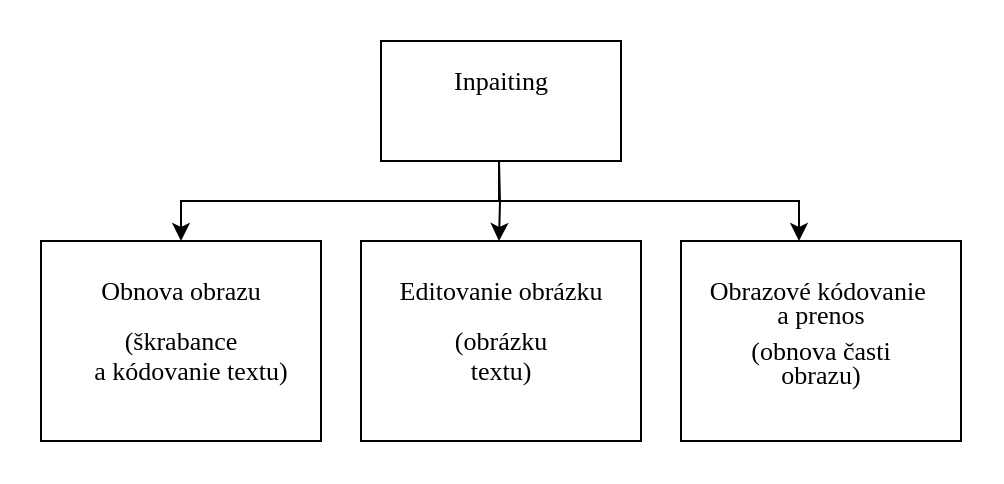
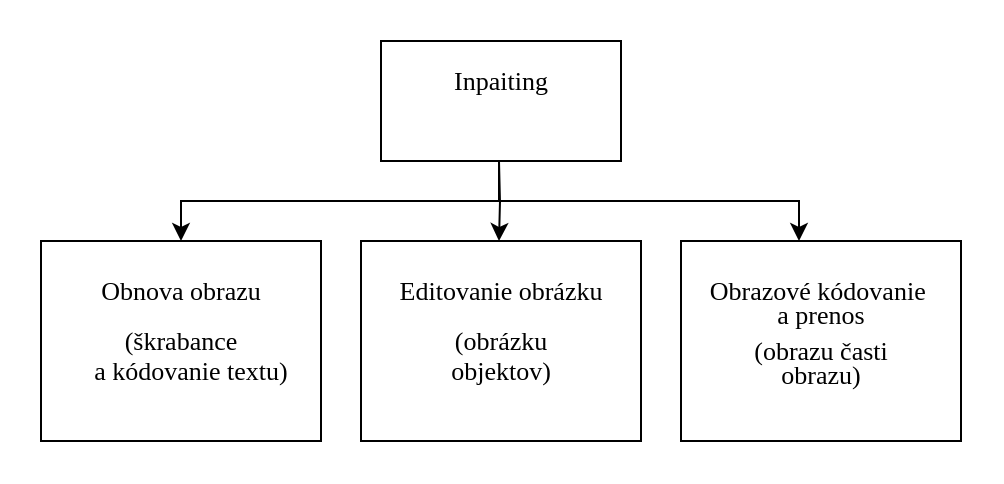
(822, 351) -> (822, 351)
(502, 371) -> (502, 371)
